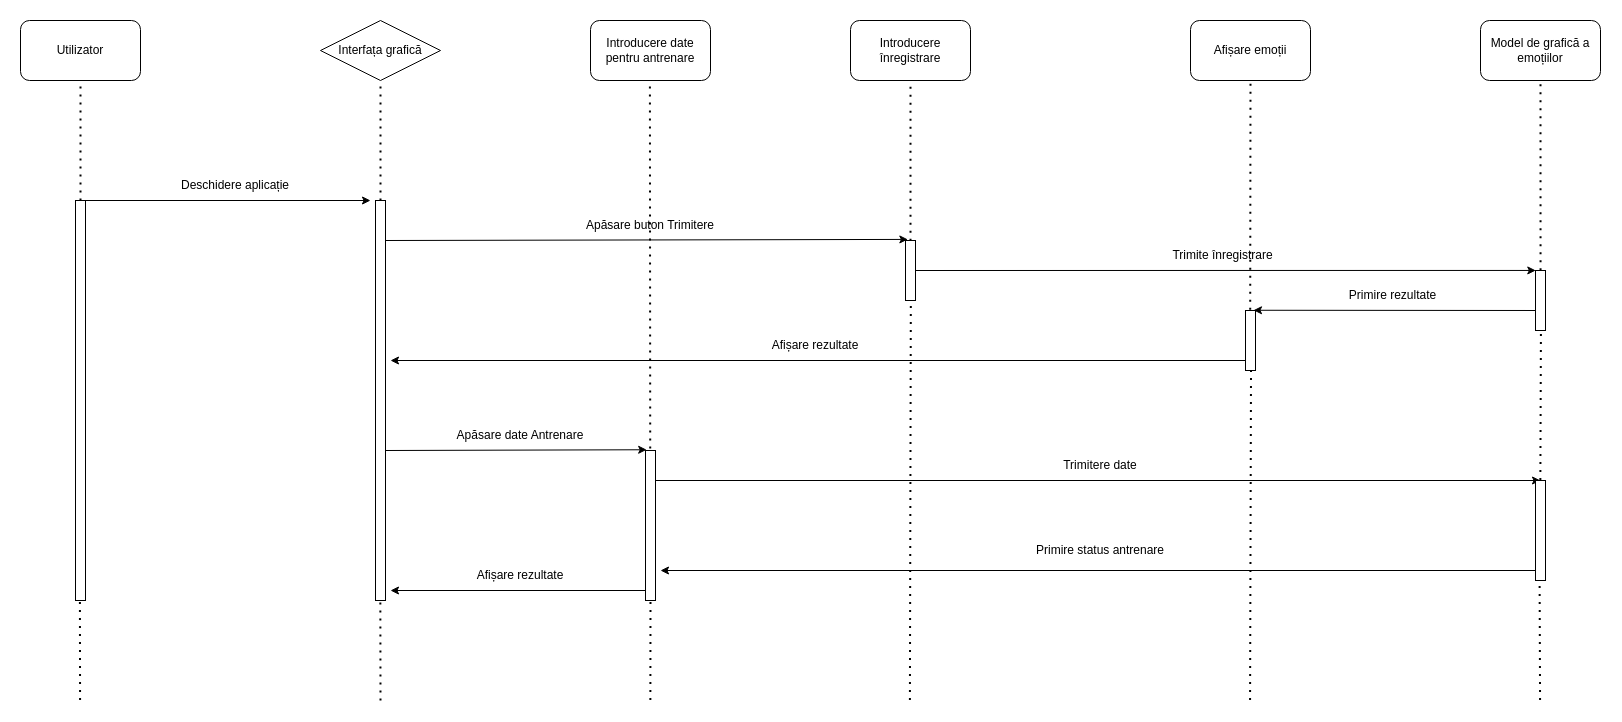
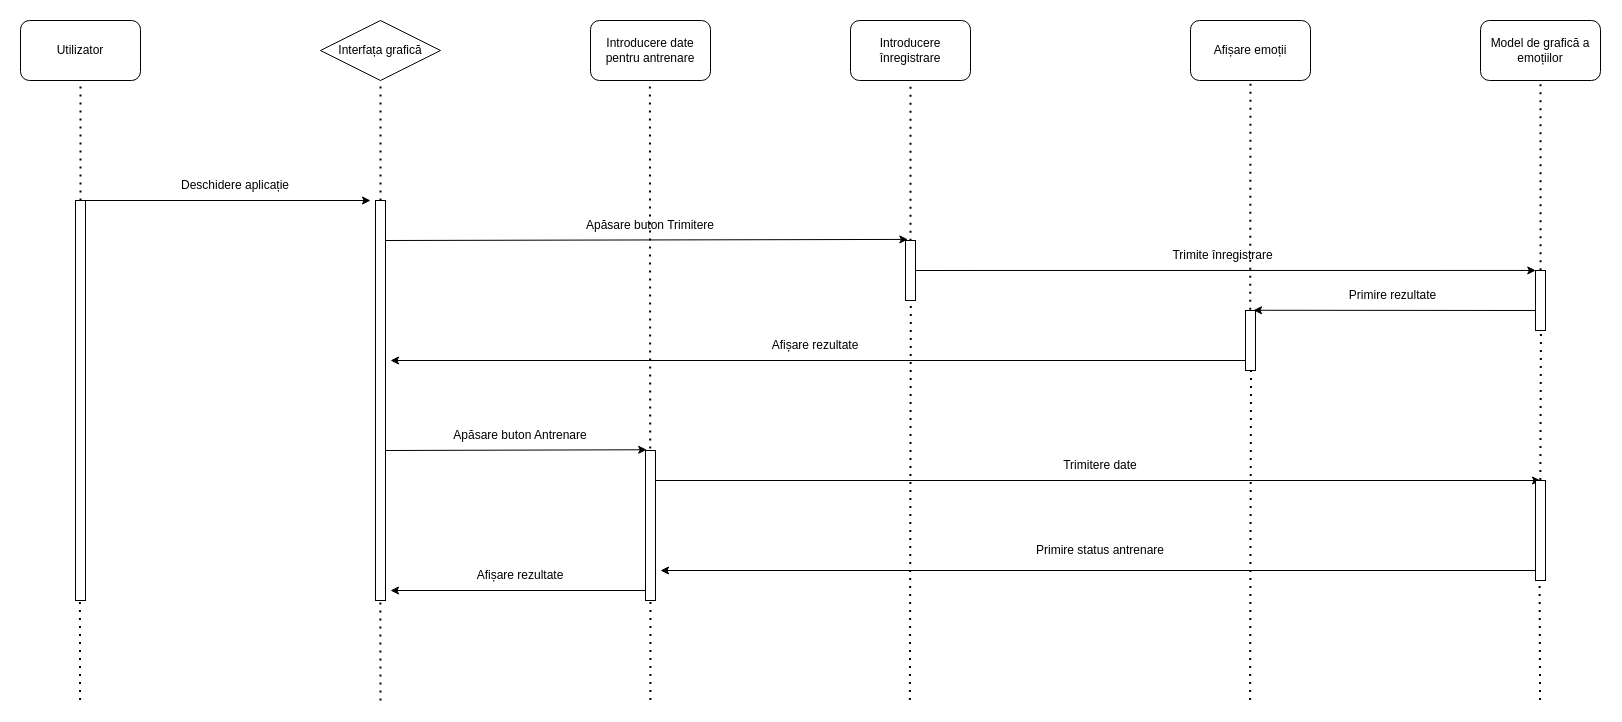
(521, 436) -> (521, 436)
